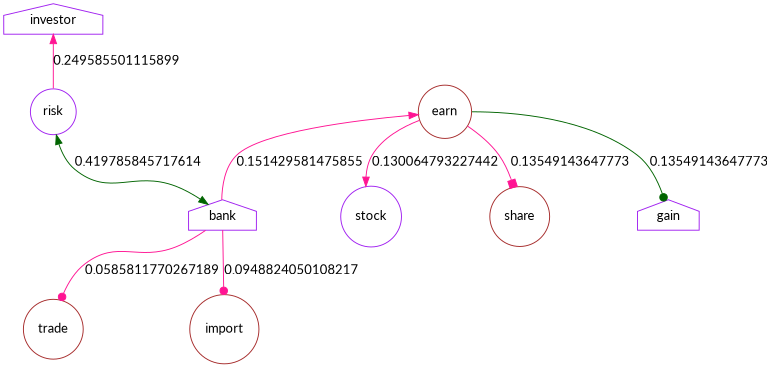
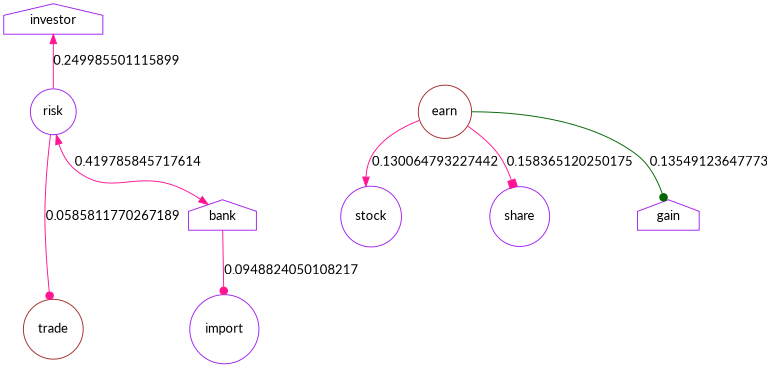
(117, 61) -> (117, 61)
(297, 132) -> none
(570, 162) -> (570, 162)
(709, 162) -> (709, 162)
(123, 182) -> (123, 182)
(520, 217) -> (520, 217)
(128, 252) -> (45, 213)
(224, 329) -> (224, 329)
